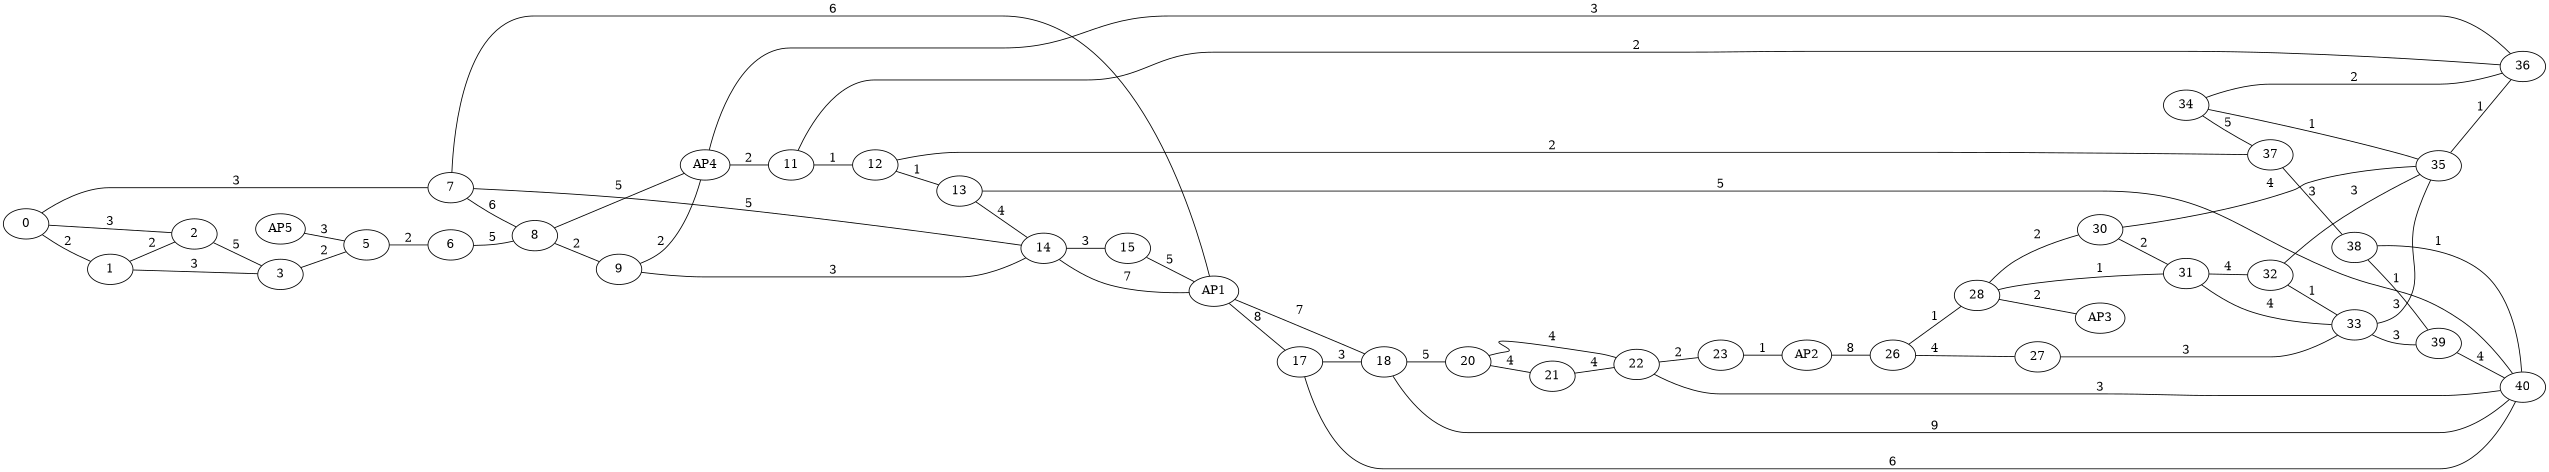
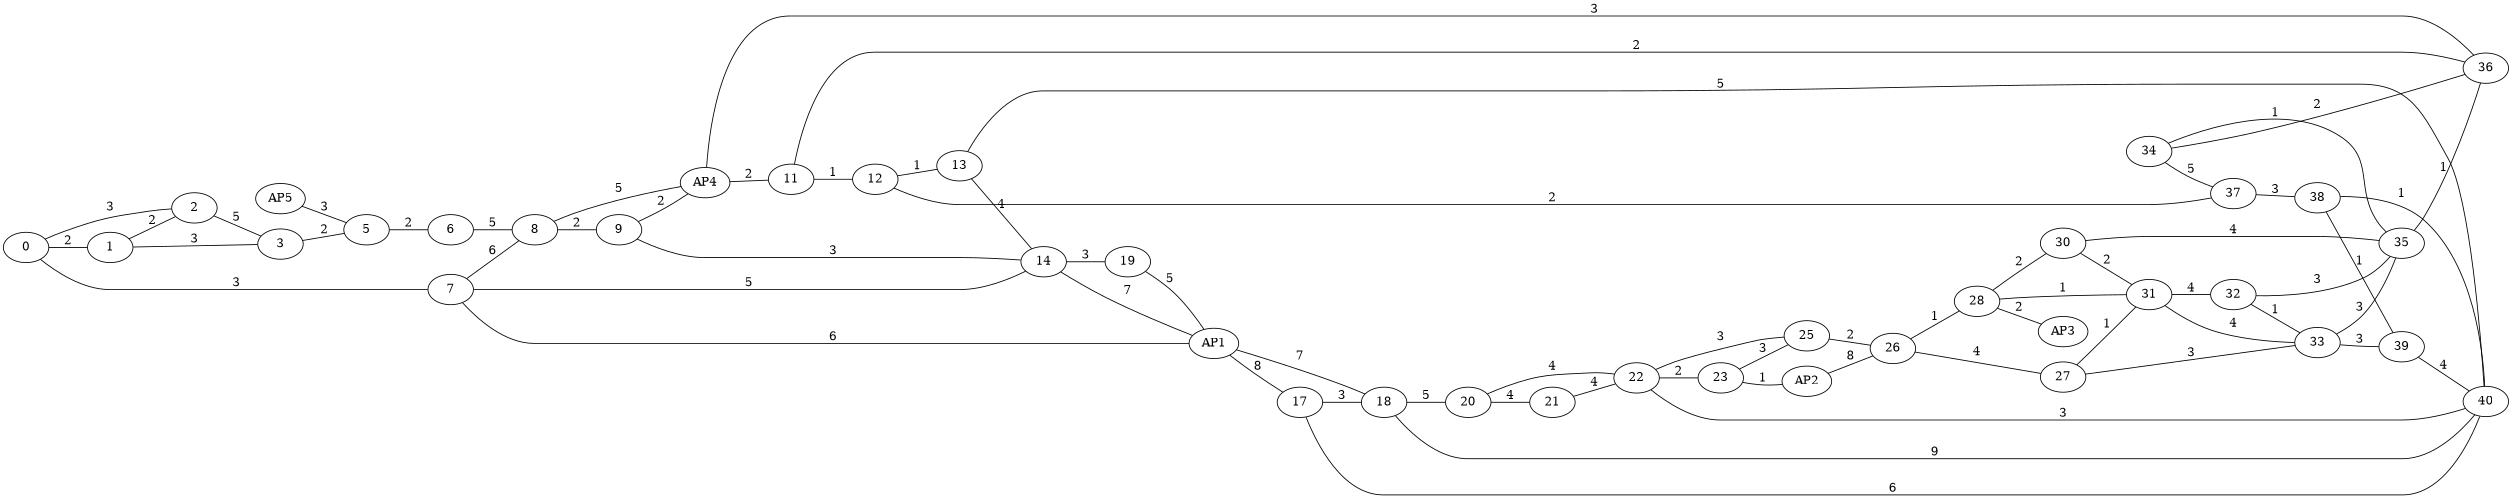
(1128, 248) -> (1128, 262)
none -> (1807, 336)
none -> (2106, 336)
